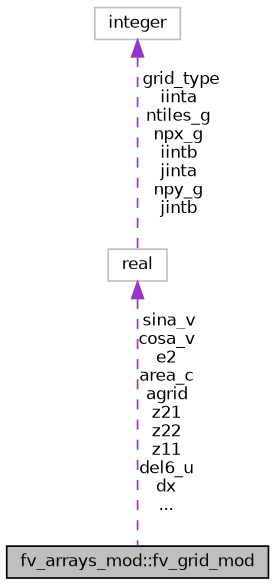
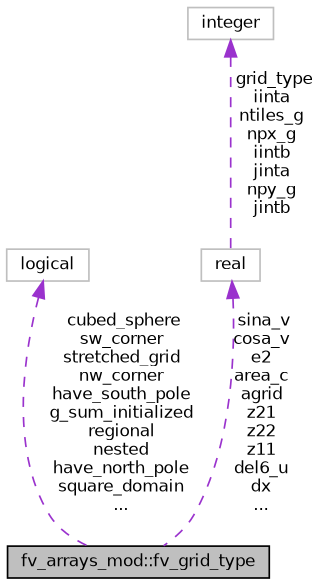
none -> (48, 265)
(138, 562) -> (138, 562)
